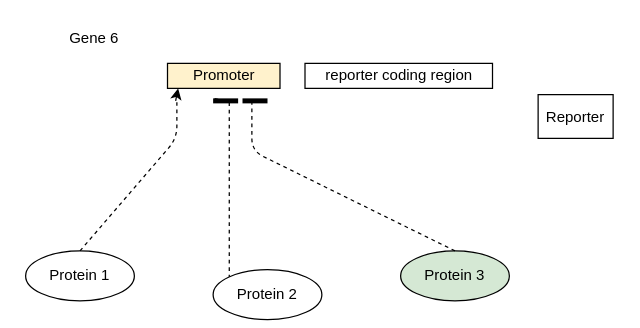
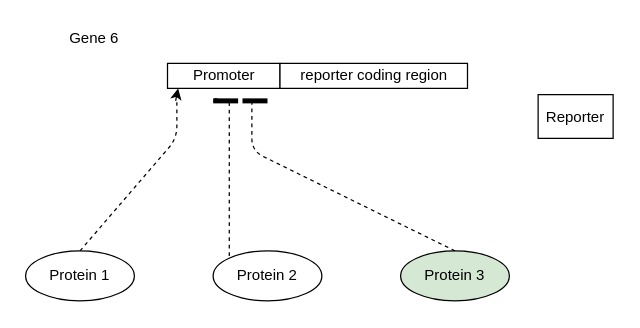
(224, 76) -> (224, 76)
(399, 76) -> (374, 76)
(268, 294) -> (268, 276)
